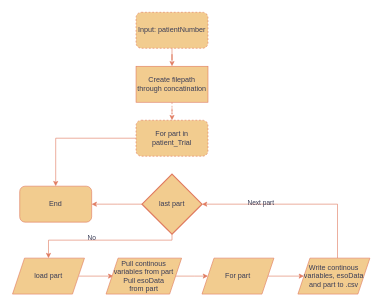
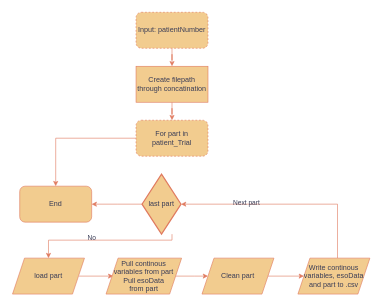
(172, 113) -> (172, 113)
(172, 204) -> (161, 204)
(238, 276) -> (238, 276)
